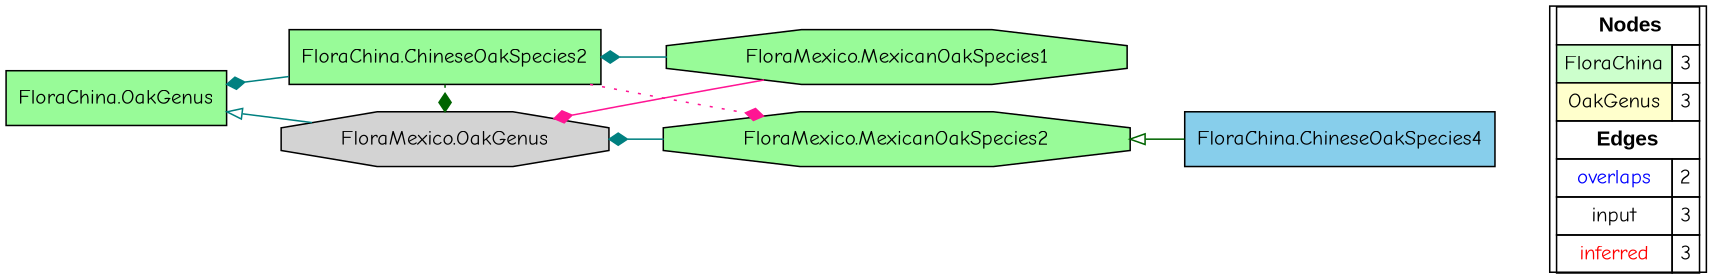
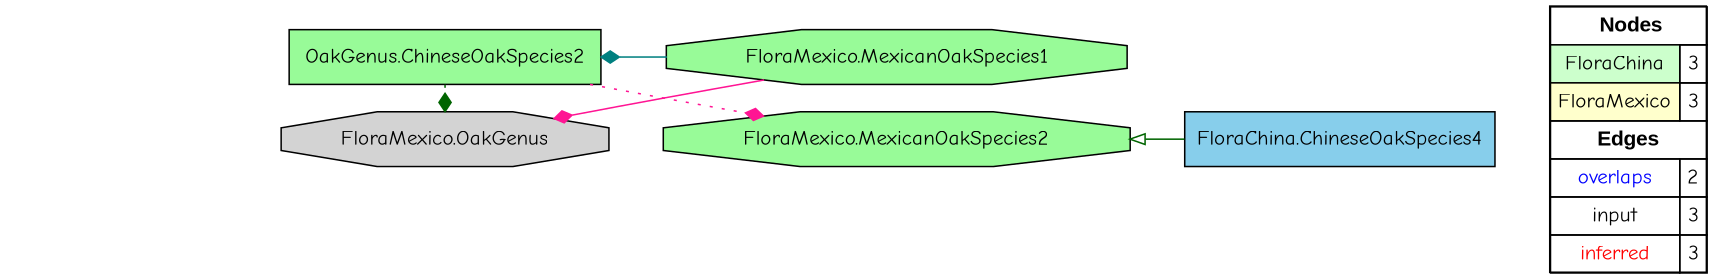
(445, 57) -> (445, 57)
(116, 98) -> none
(1614, 101) -> (1615, 101)
(646, 139) -> none
